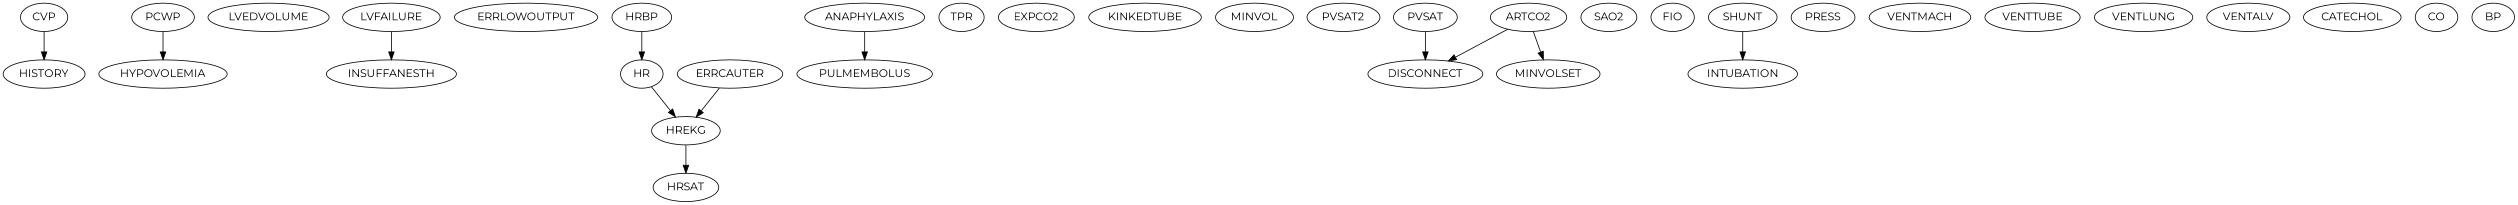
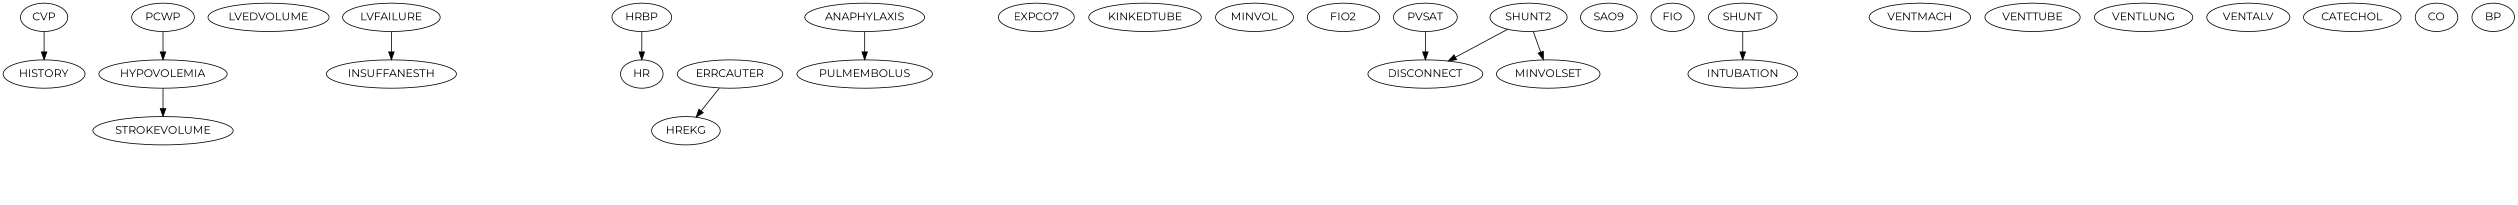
(526, 17) -> none
(962, 17) -> none
(1036, 17) -> (1036, 17)
(1343, 17) -> (1343, 17)
(1529, 17) -> (1529, 17)
(1609, 17) -> (1609, 17)
(1823, 17) -> none
(661, 99) -> none
none -> (163, 131)
(686, 187) -> none
